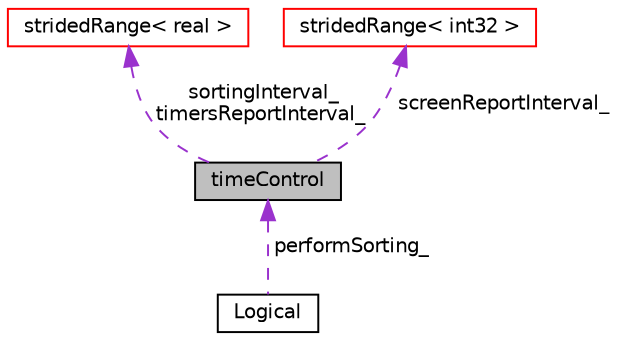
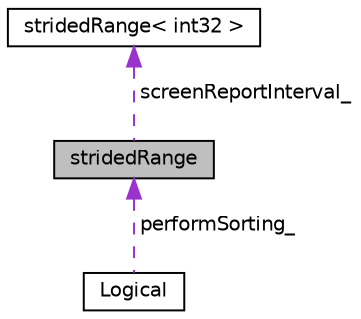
(128, 28) -> none
(410, 28) -> (134, 28)
(268, 181) -> (134, 160)
